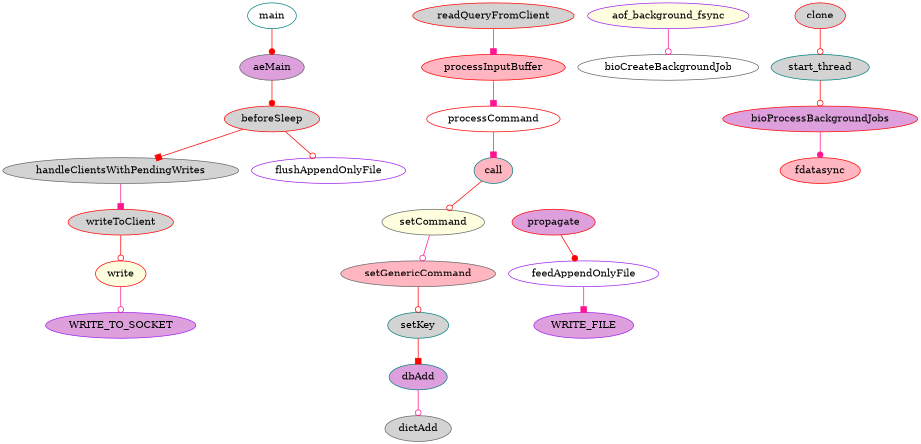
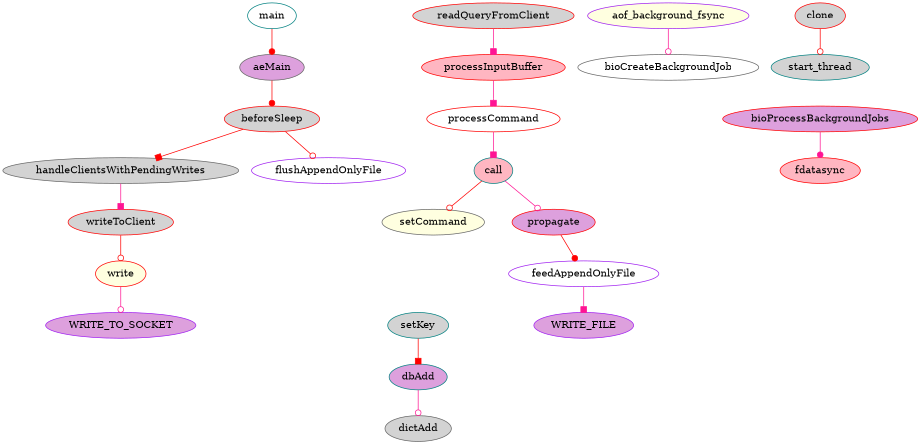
(820, 90) -> none
none -> (520, 193)
(418, 274) -> none
